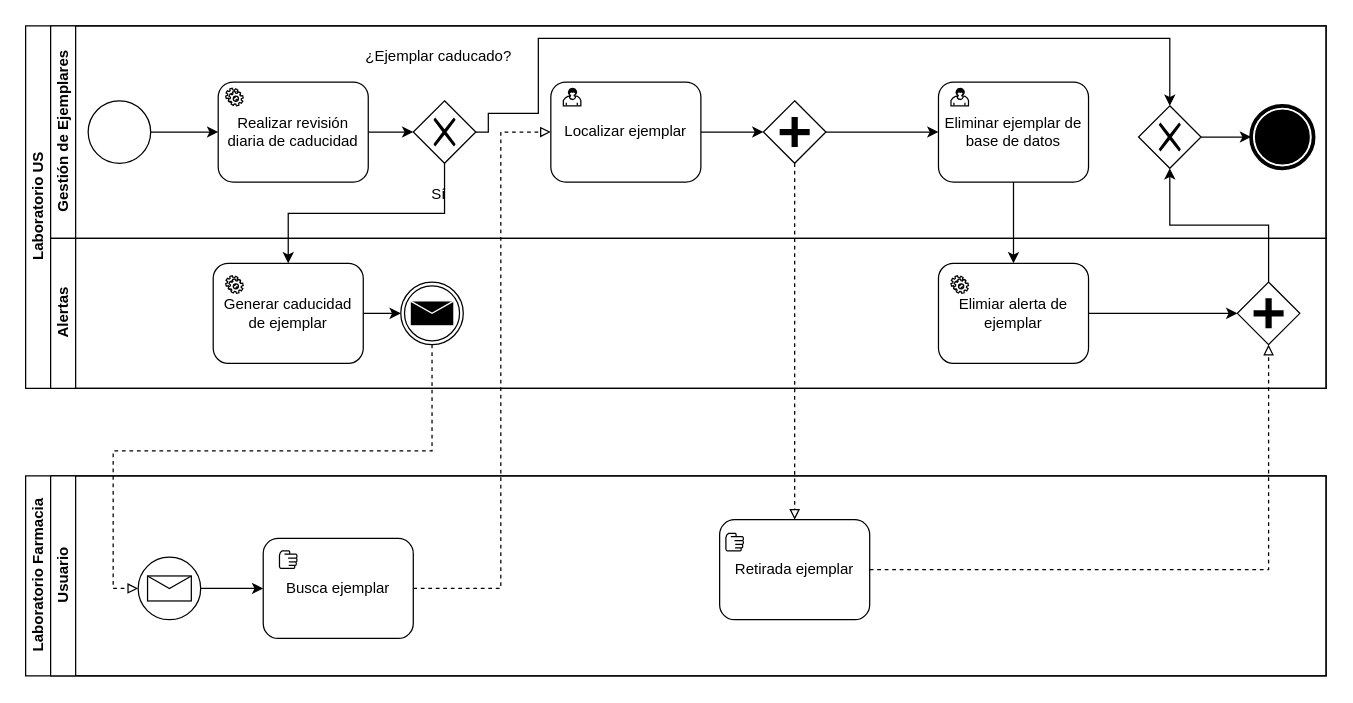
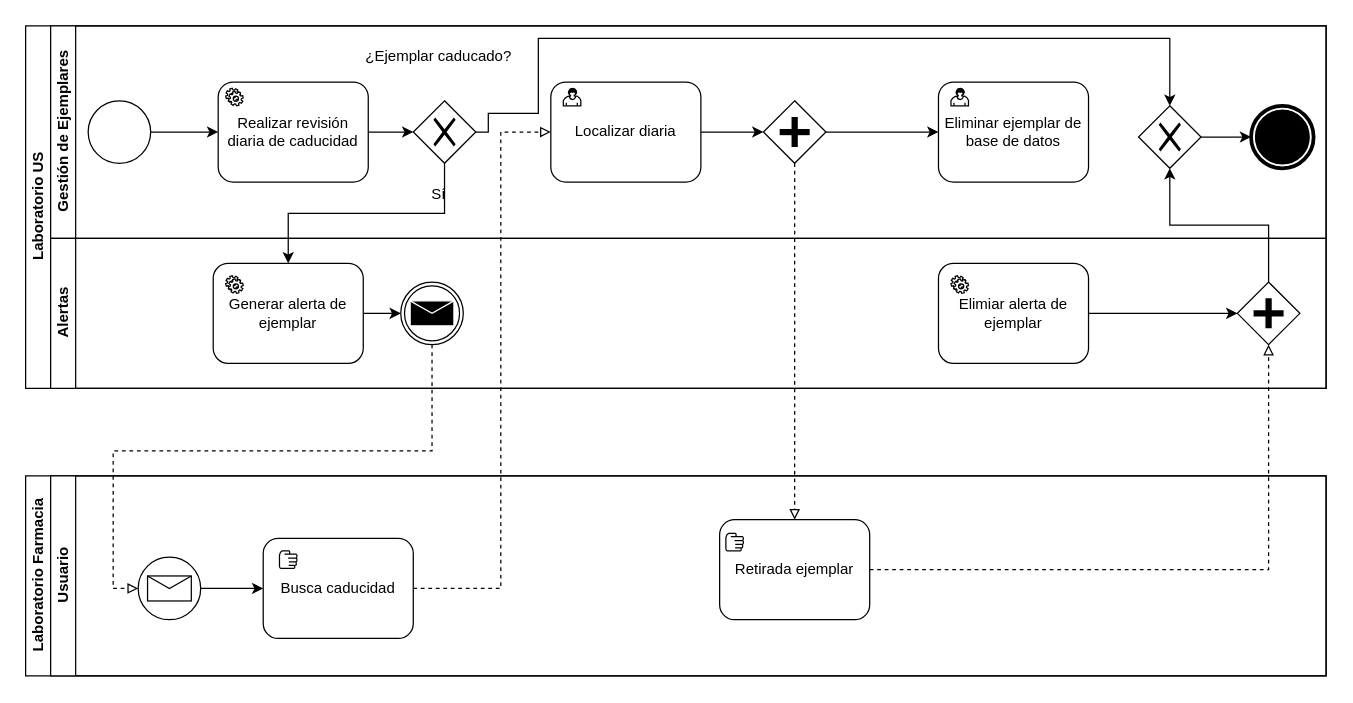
(626, 132) -> (626, 132)
(1013, 218) -> none
(288, 313) -> (288, 313)
(338, 588) -> (338, 588)
